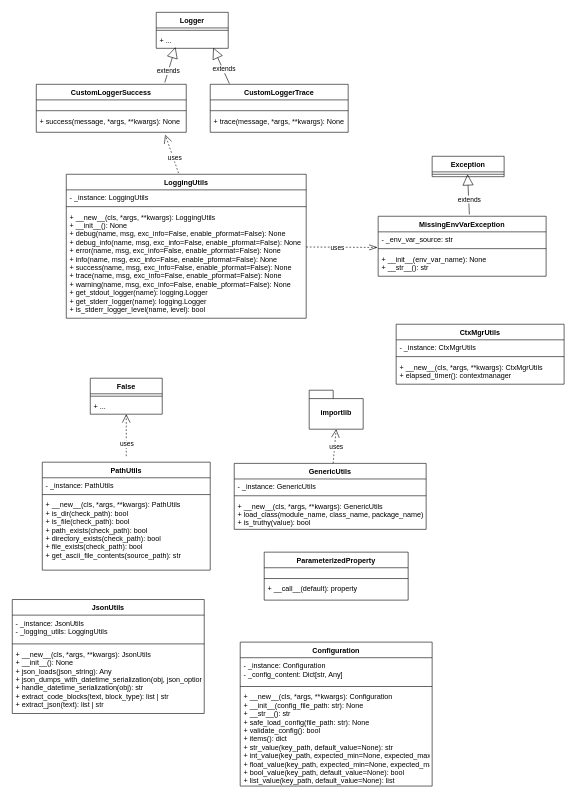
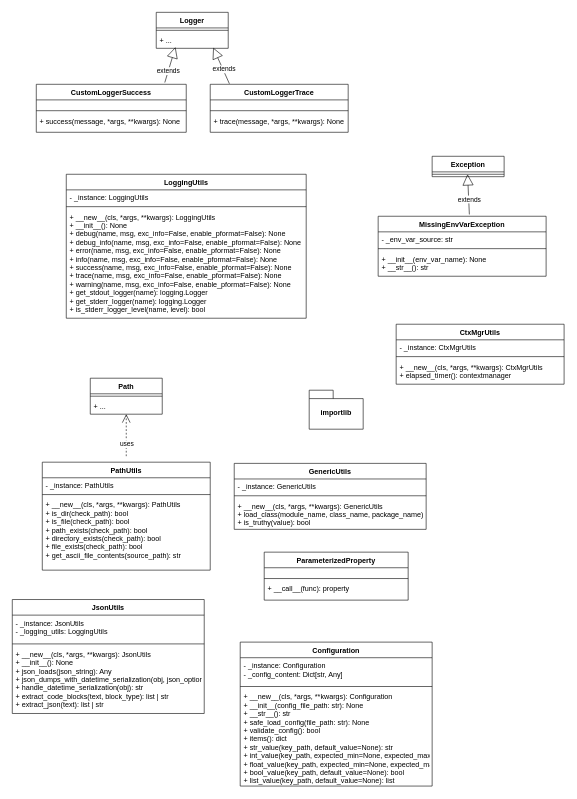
(171, 150) -> none
(352, 247) -> none
(126, 386) -> (126, 386)
(335, 447) -> none
(320, 589) -> (315, 589)
